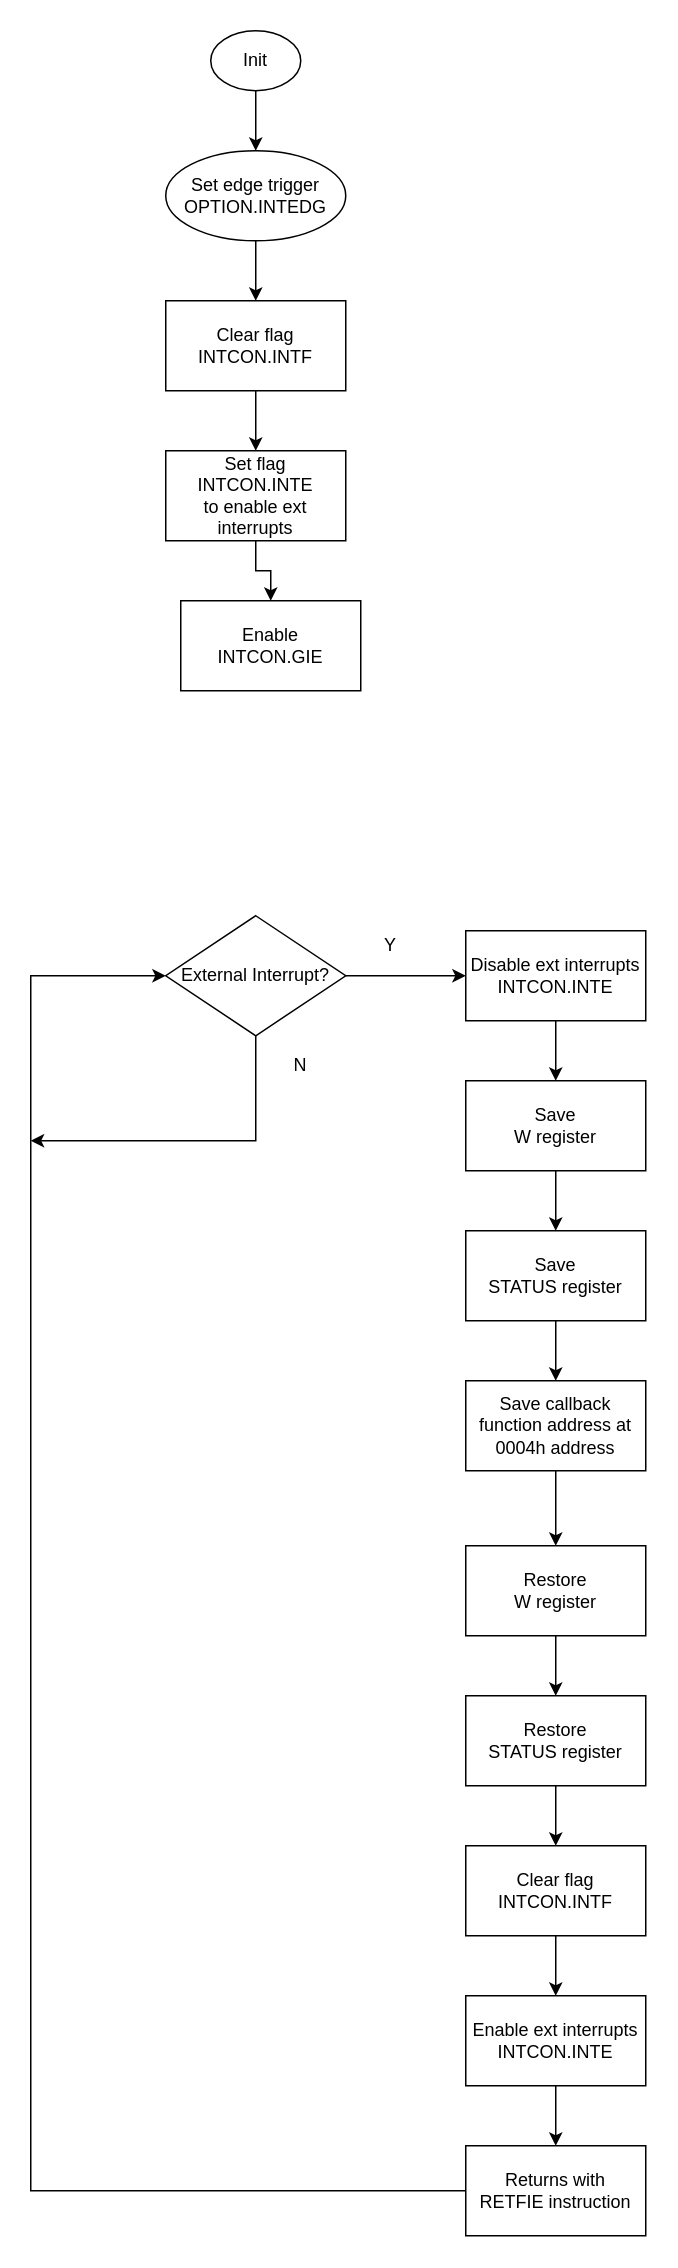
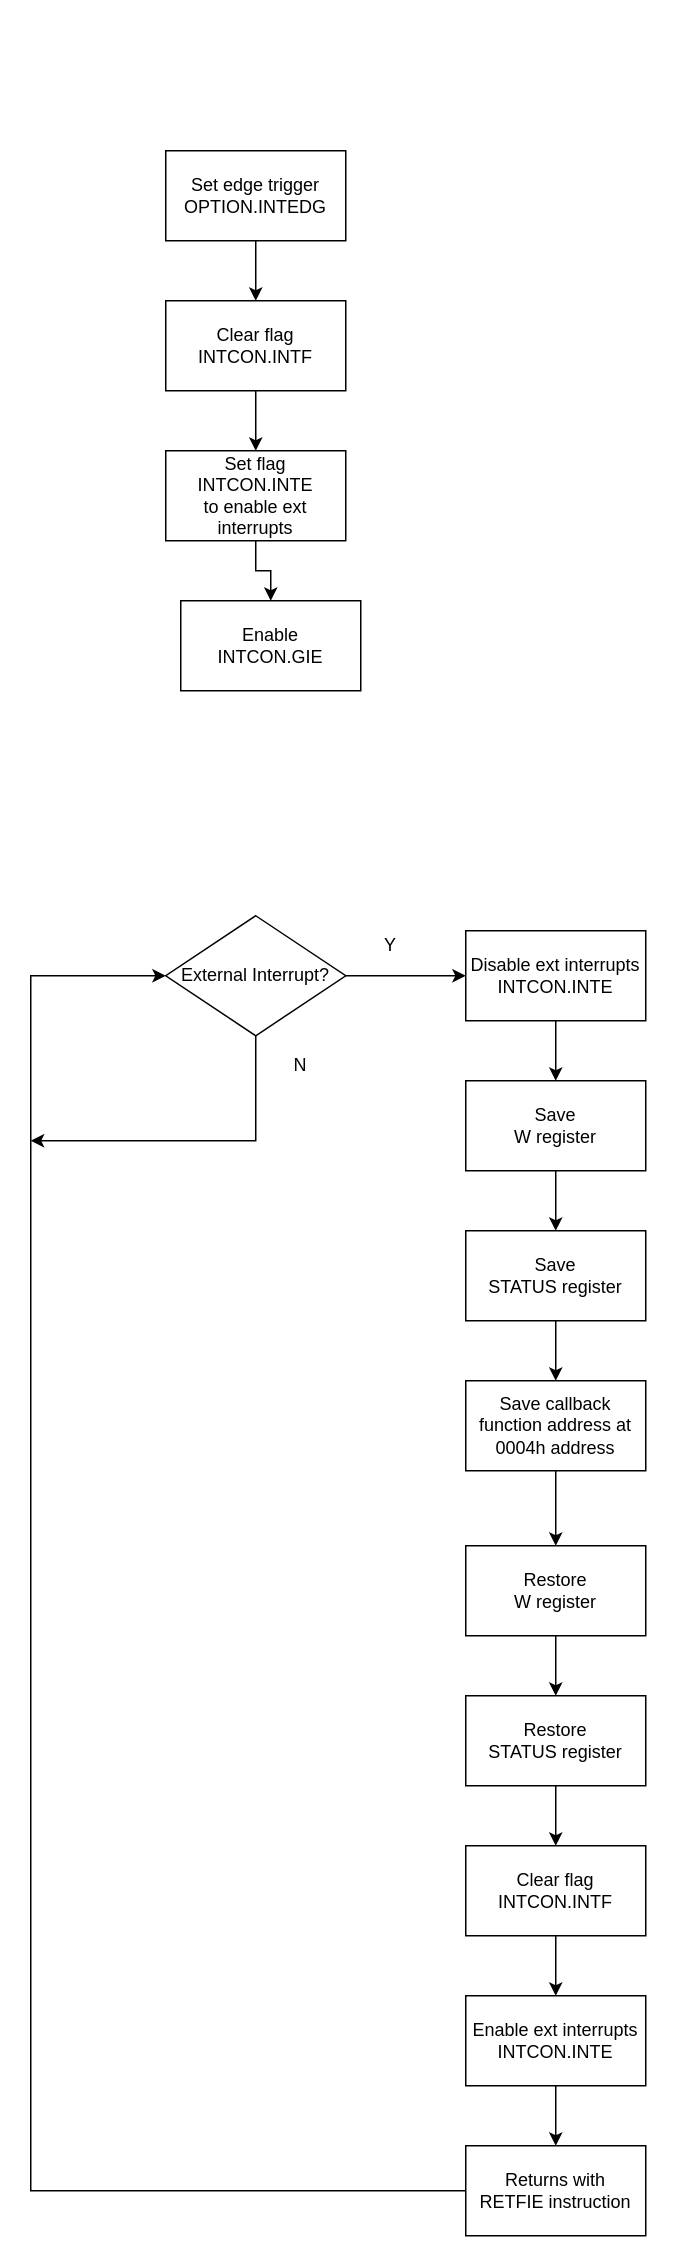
(256, 61) -> none
(256, 116) -> none
(256, 196) -> (256, 196)
